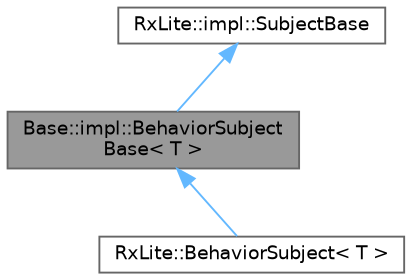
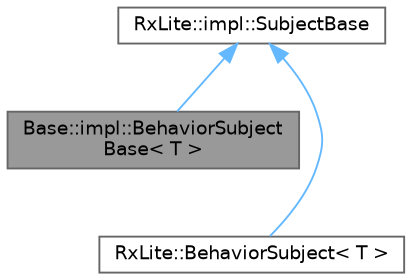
(214, 210) -> (321, 150)
